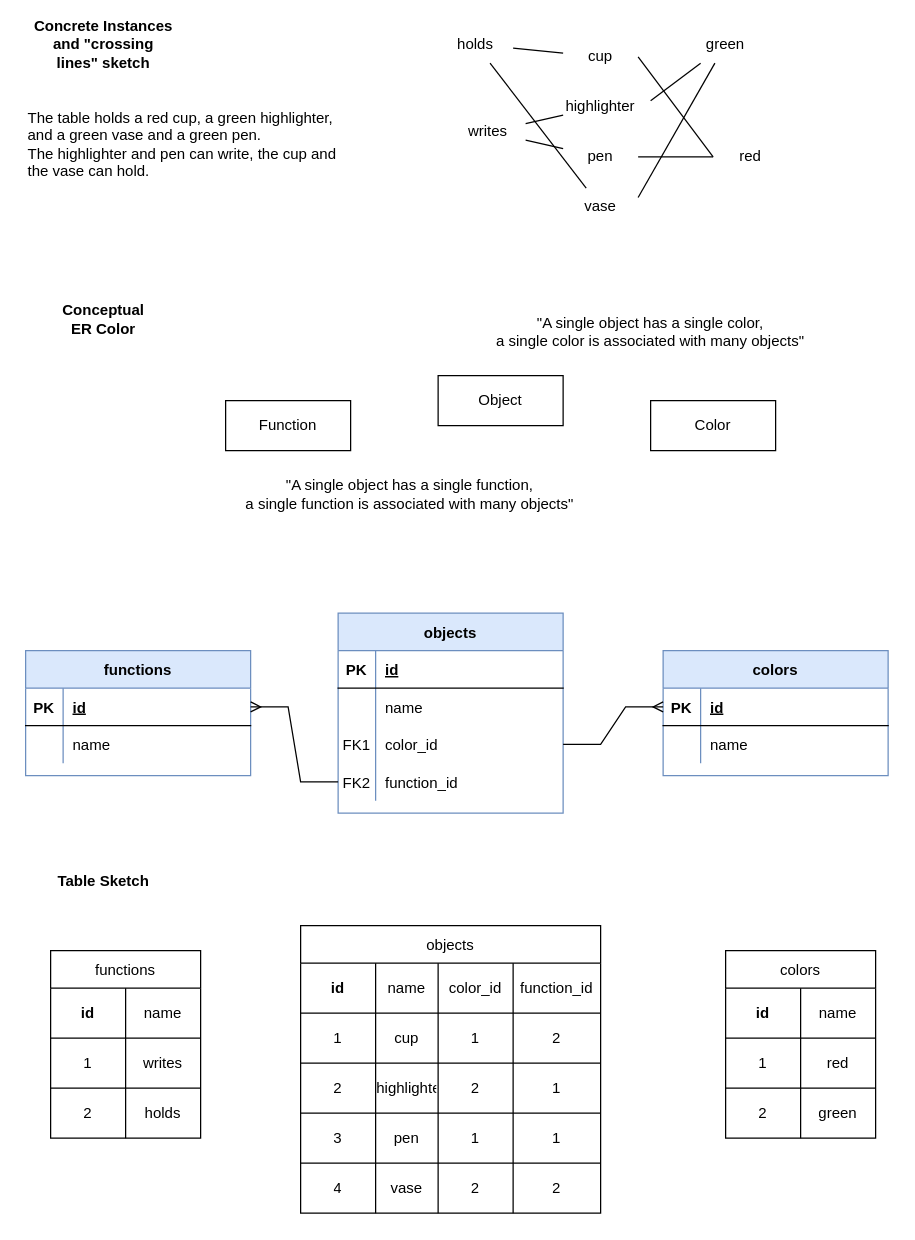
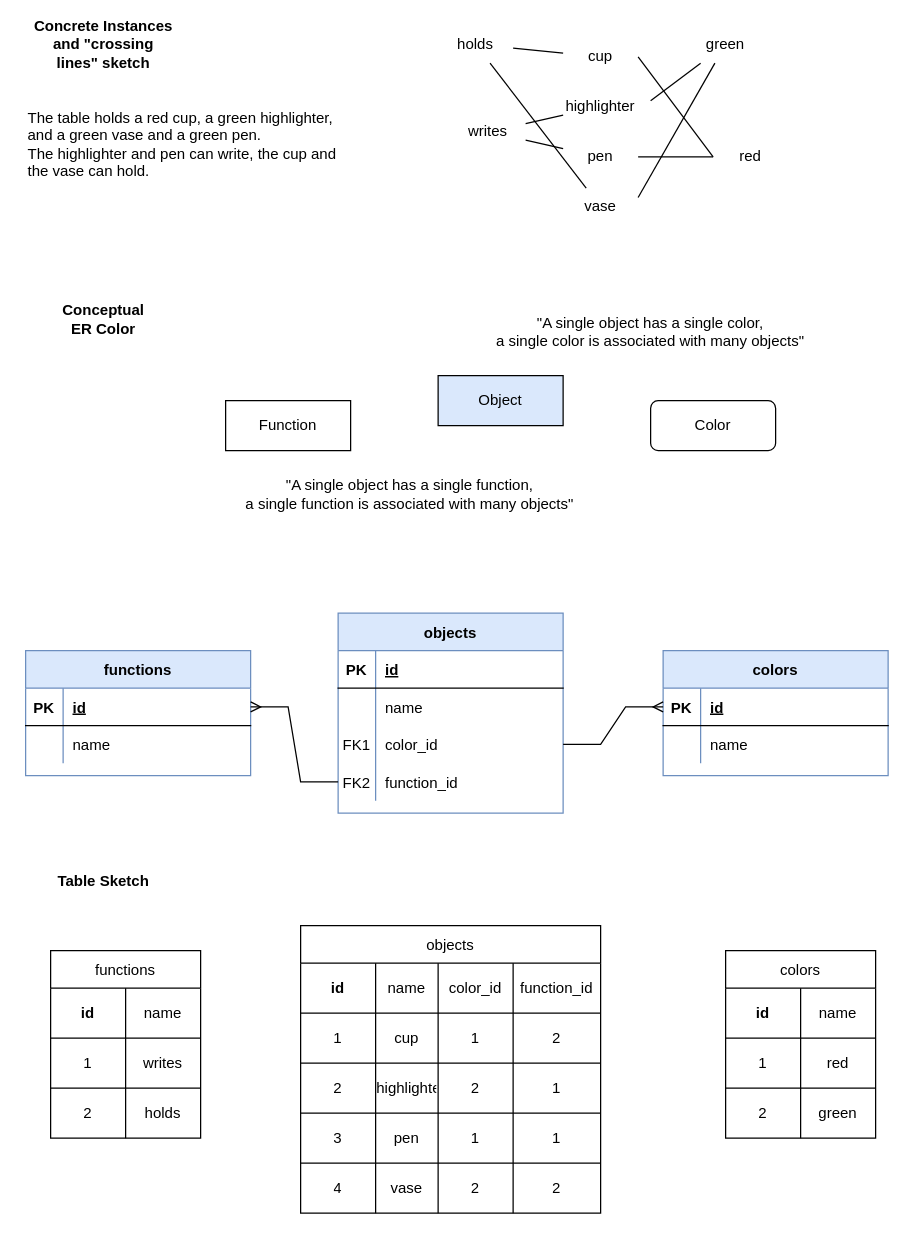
(501, 401) -> (501, 401)
(713, 426) -> (713, 426)
